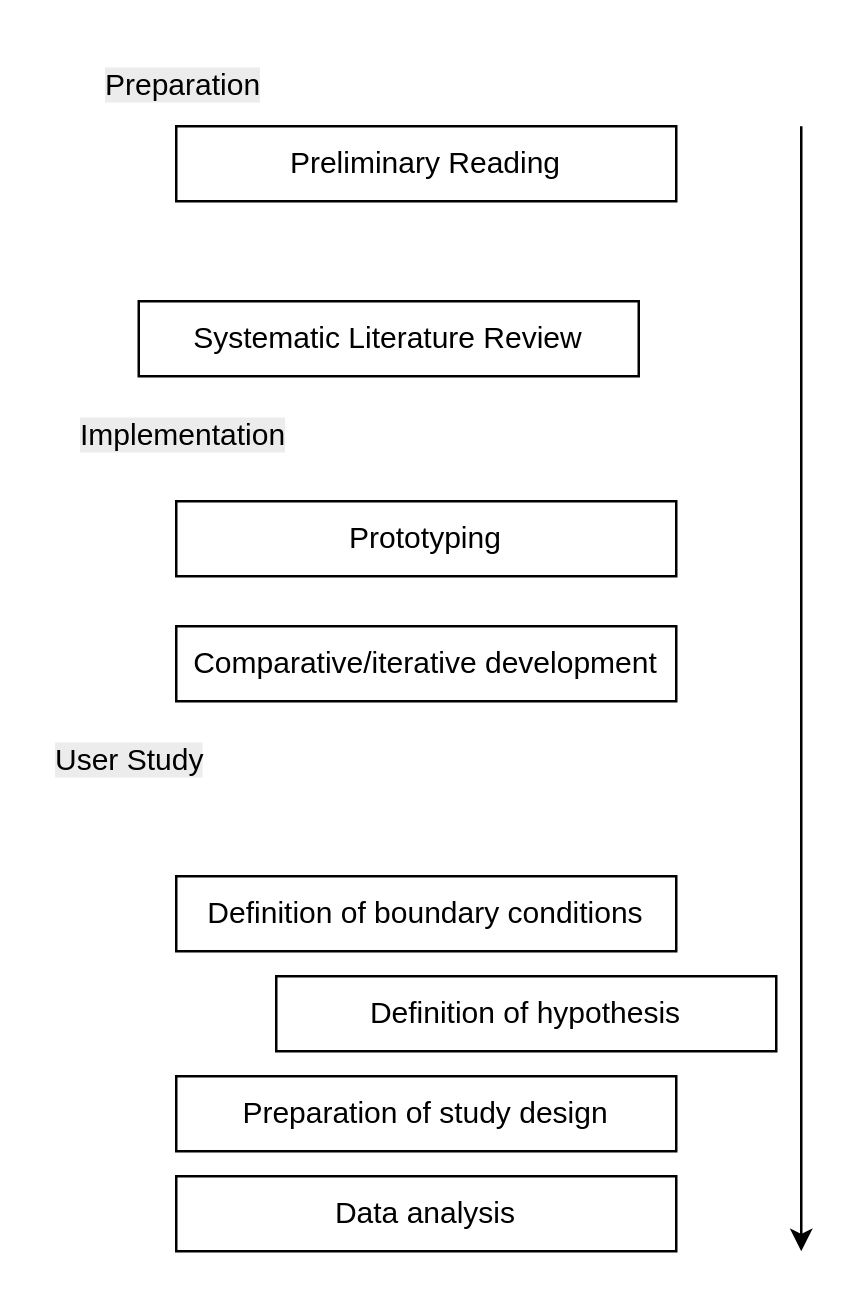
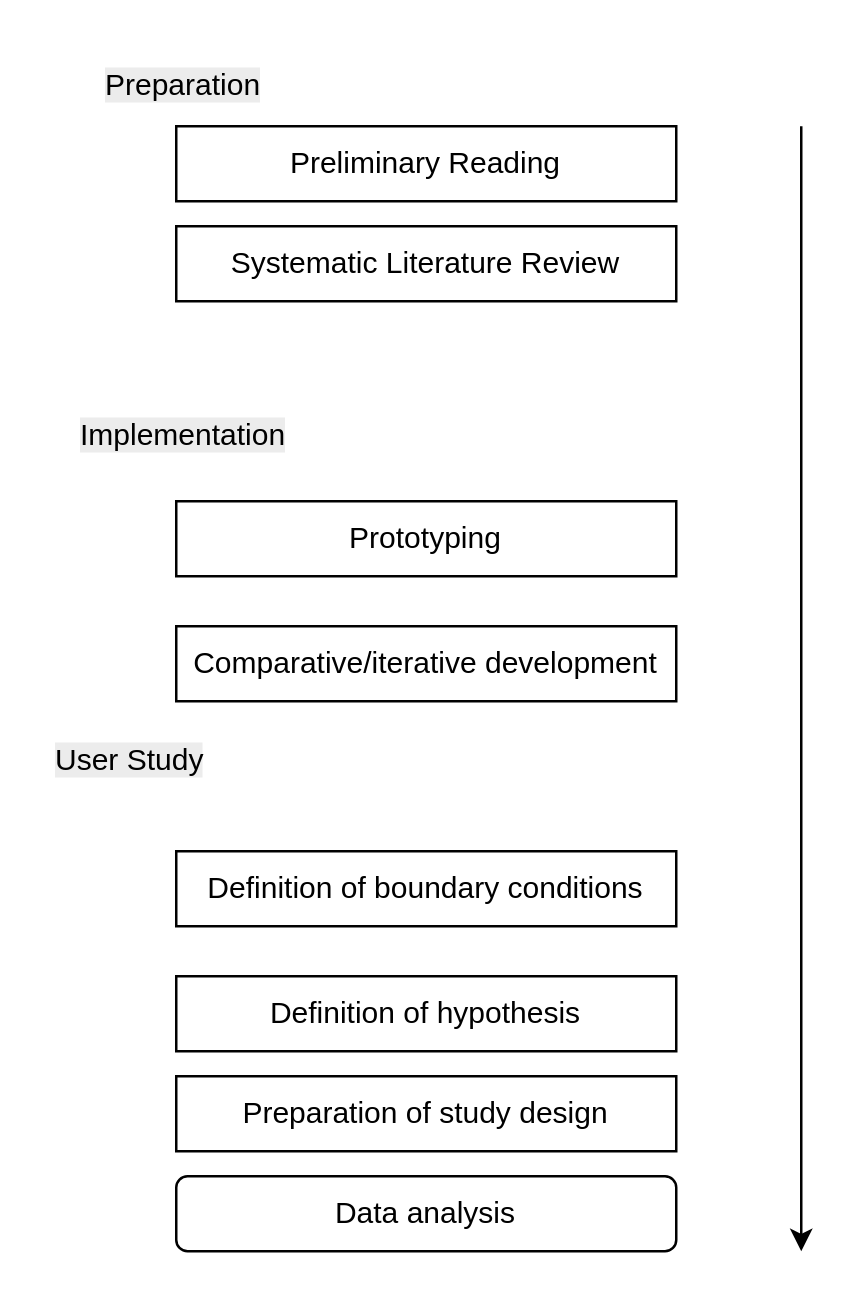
(389, 339) -> (426, 264)
(426, 914) -> (426, 889)
(526, 1014) -> (426, 1014)
(426, 1214) -> (426, 1214)
